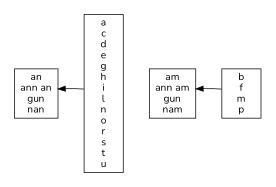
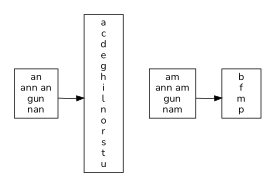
(75, 89) -> (67, 98)
(213, 89) -> (205, 98)
